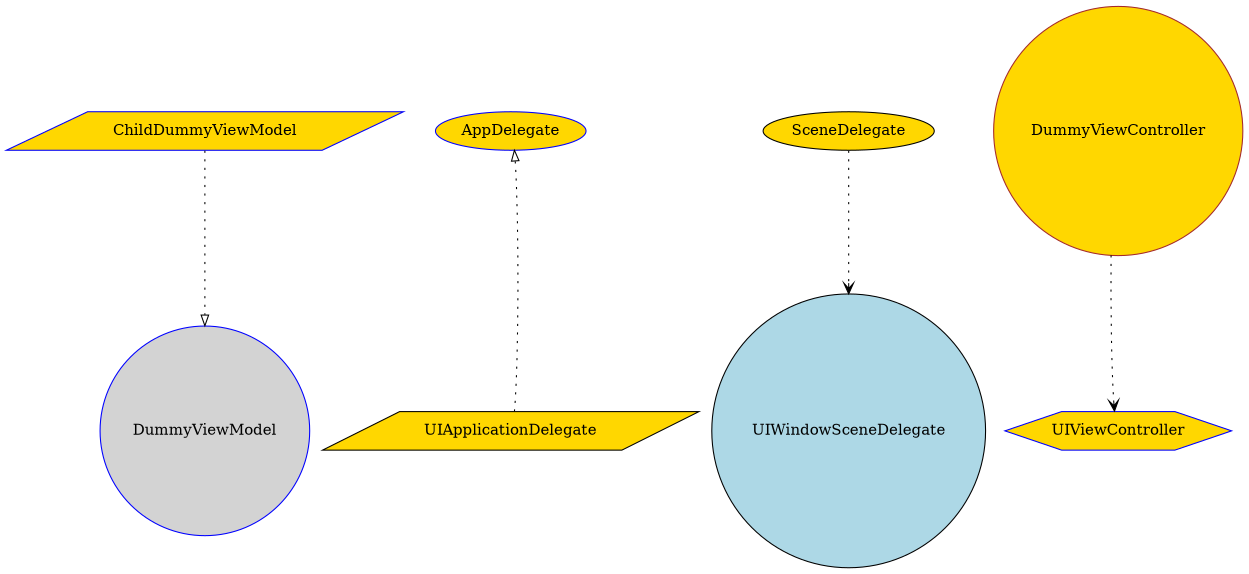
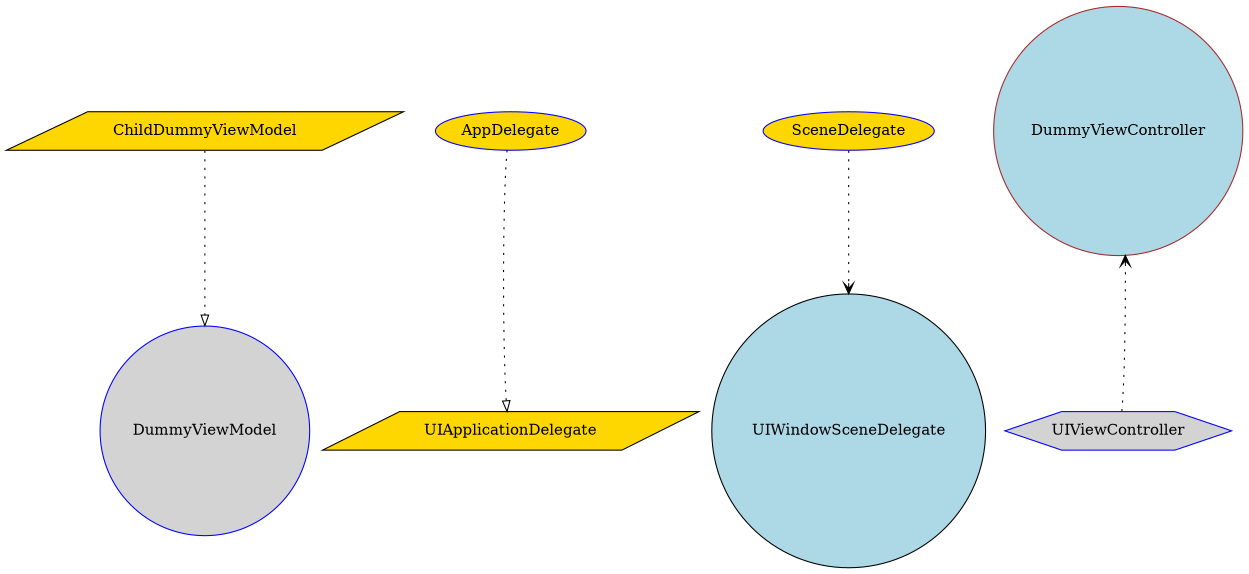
(205, 131) -> (205, 131)
(849, 131) -> (849, 131)
(1118, 131) -> (1118, 131)
(518, 286) -> (504, 275)
(1111, 328) -> (1125, 339)
(1118, 431) -> (1118, 431)
